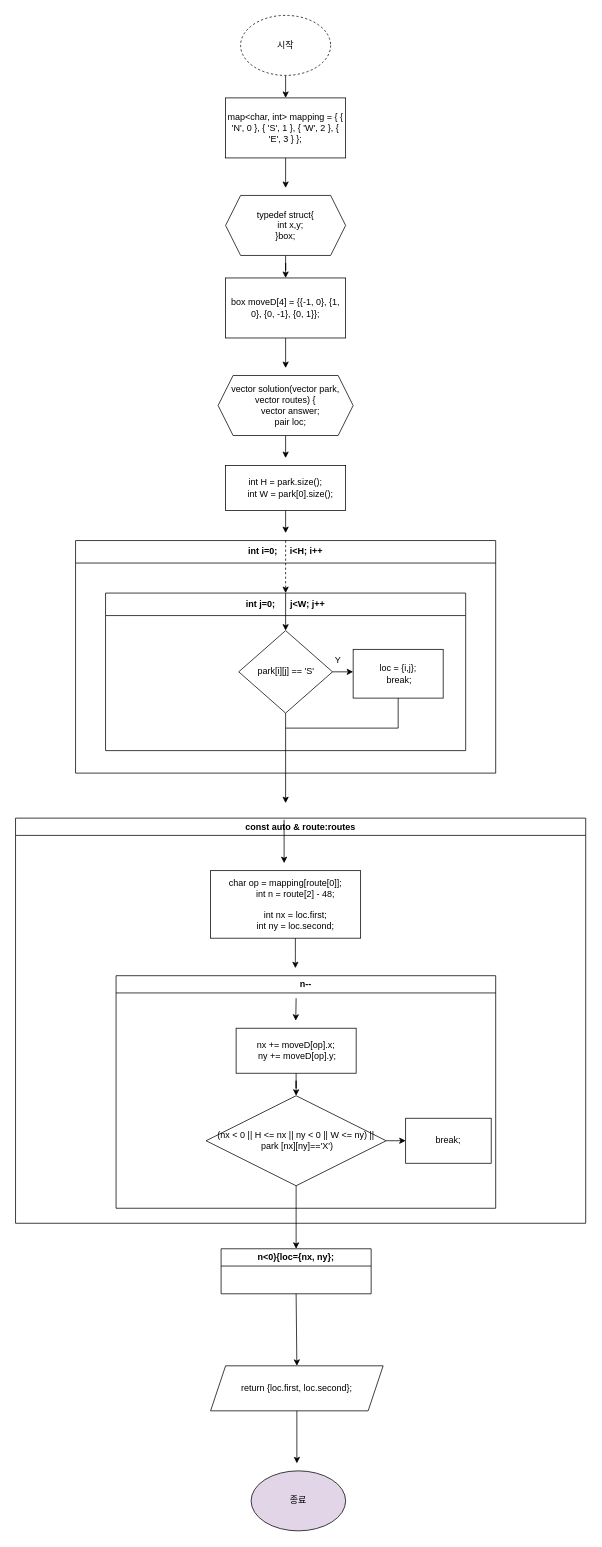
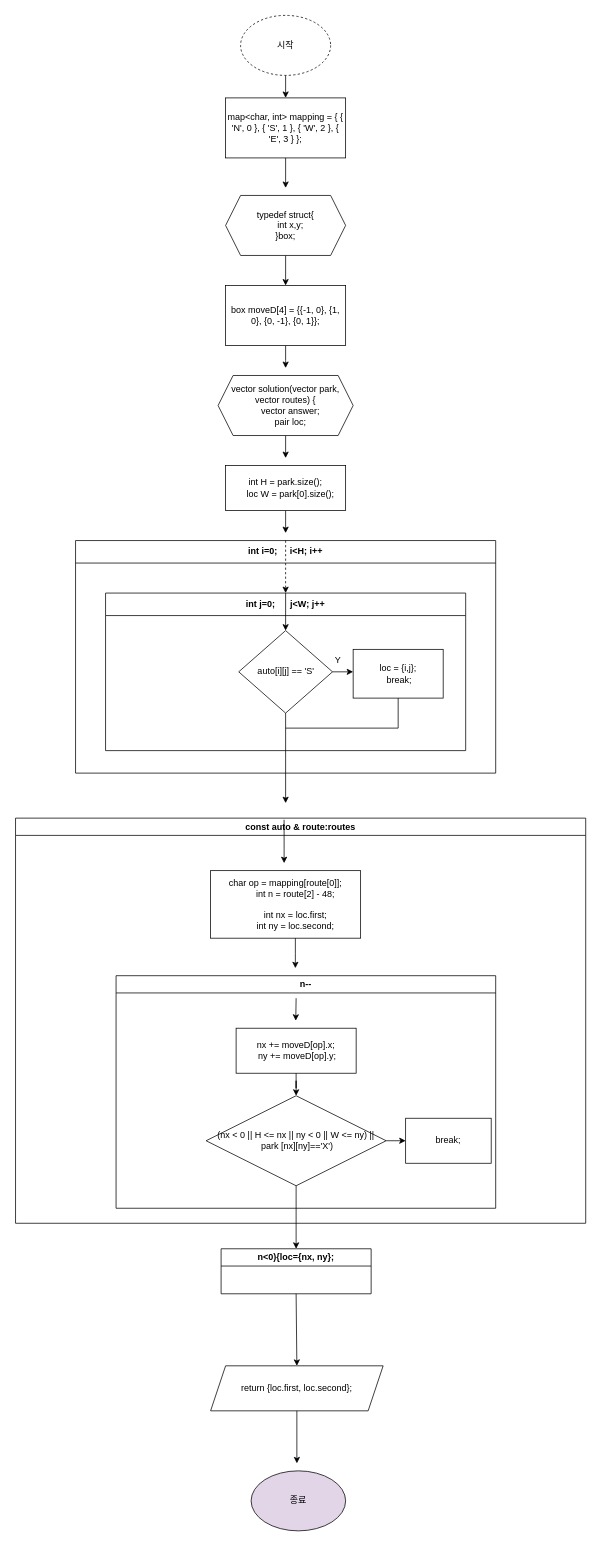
(285, 308) -> (285, 315)
(285, 488) -> (285, 488)
(286, 672) -> (286, 672)
